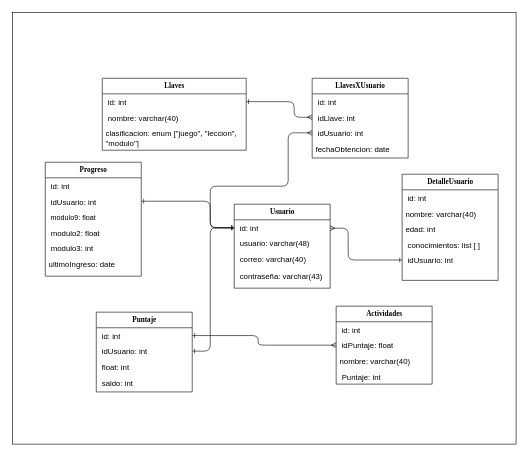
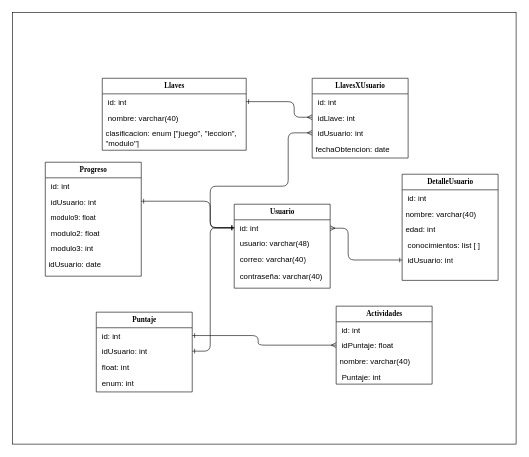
(86, 265) -> (78, 265)
(283, 281) -> (283, 281)
(118, 384) -> (117, 384)
